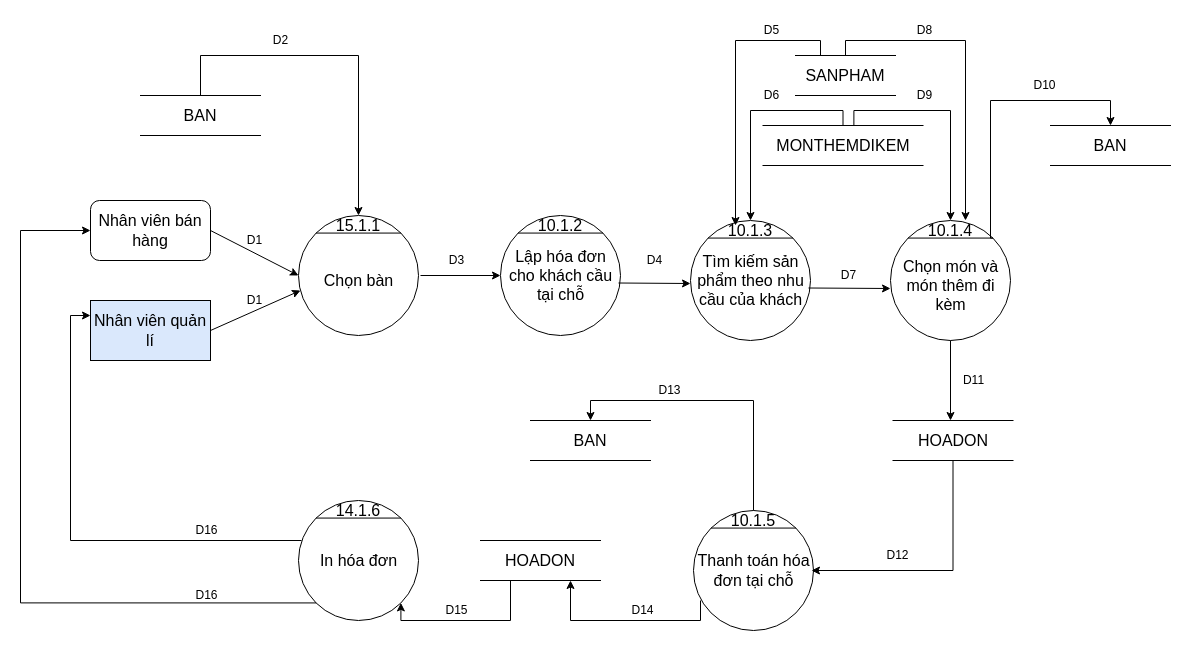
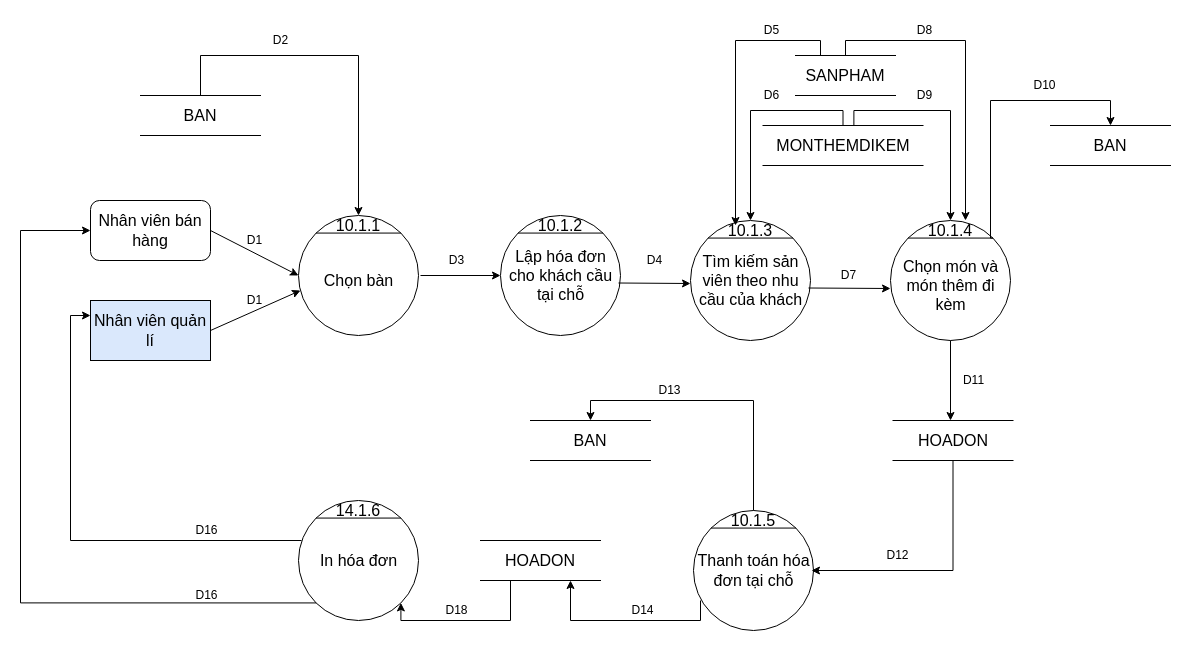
(359, 226) -> (359, 226)
(751, 281) -> (751, 281)
(457, 611) -> (457, 611)
